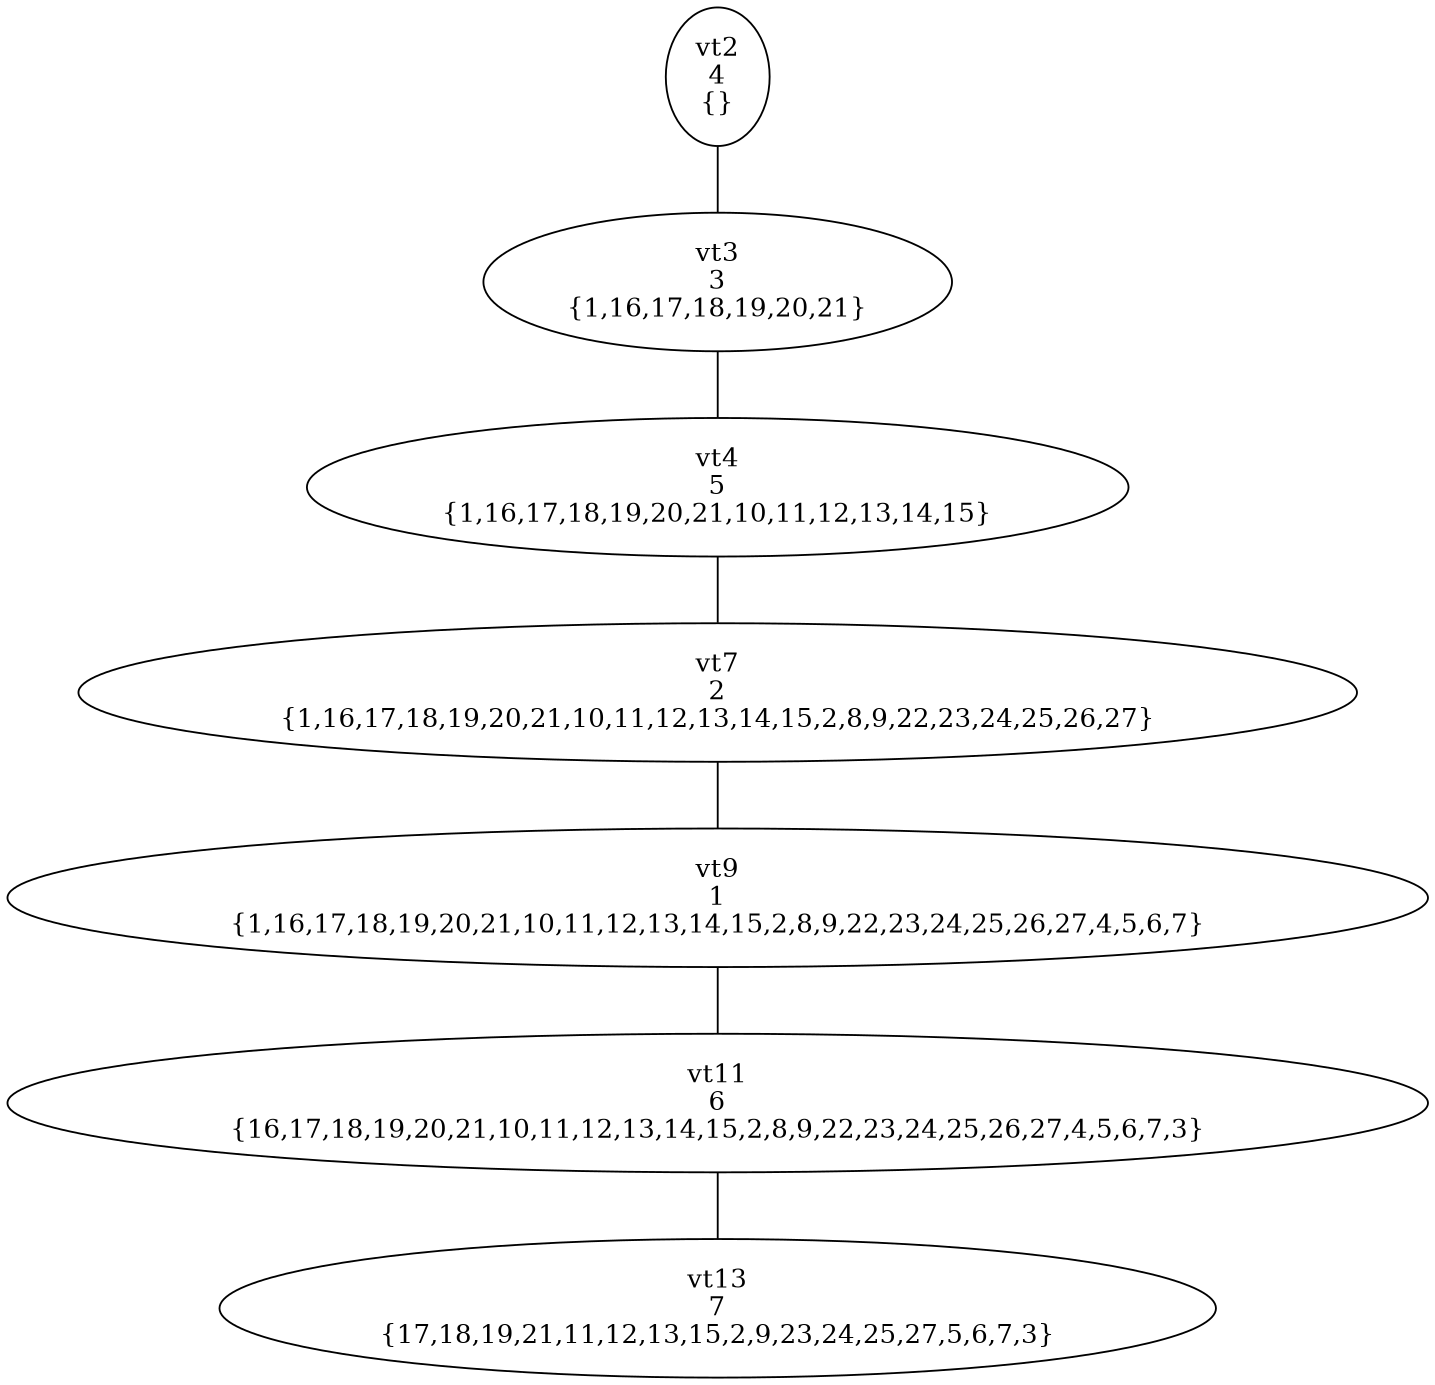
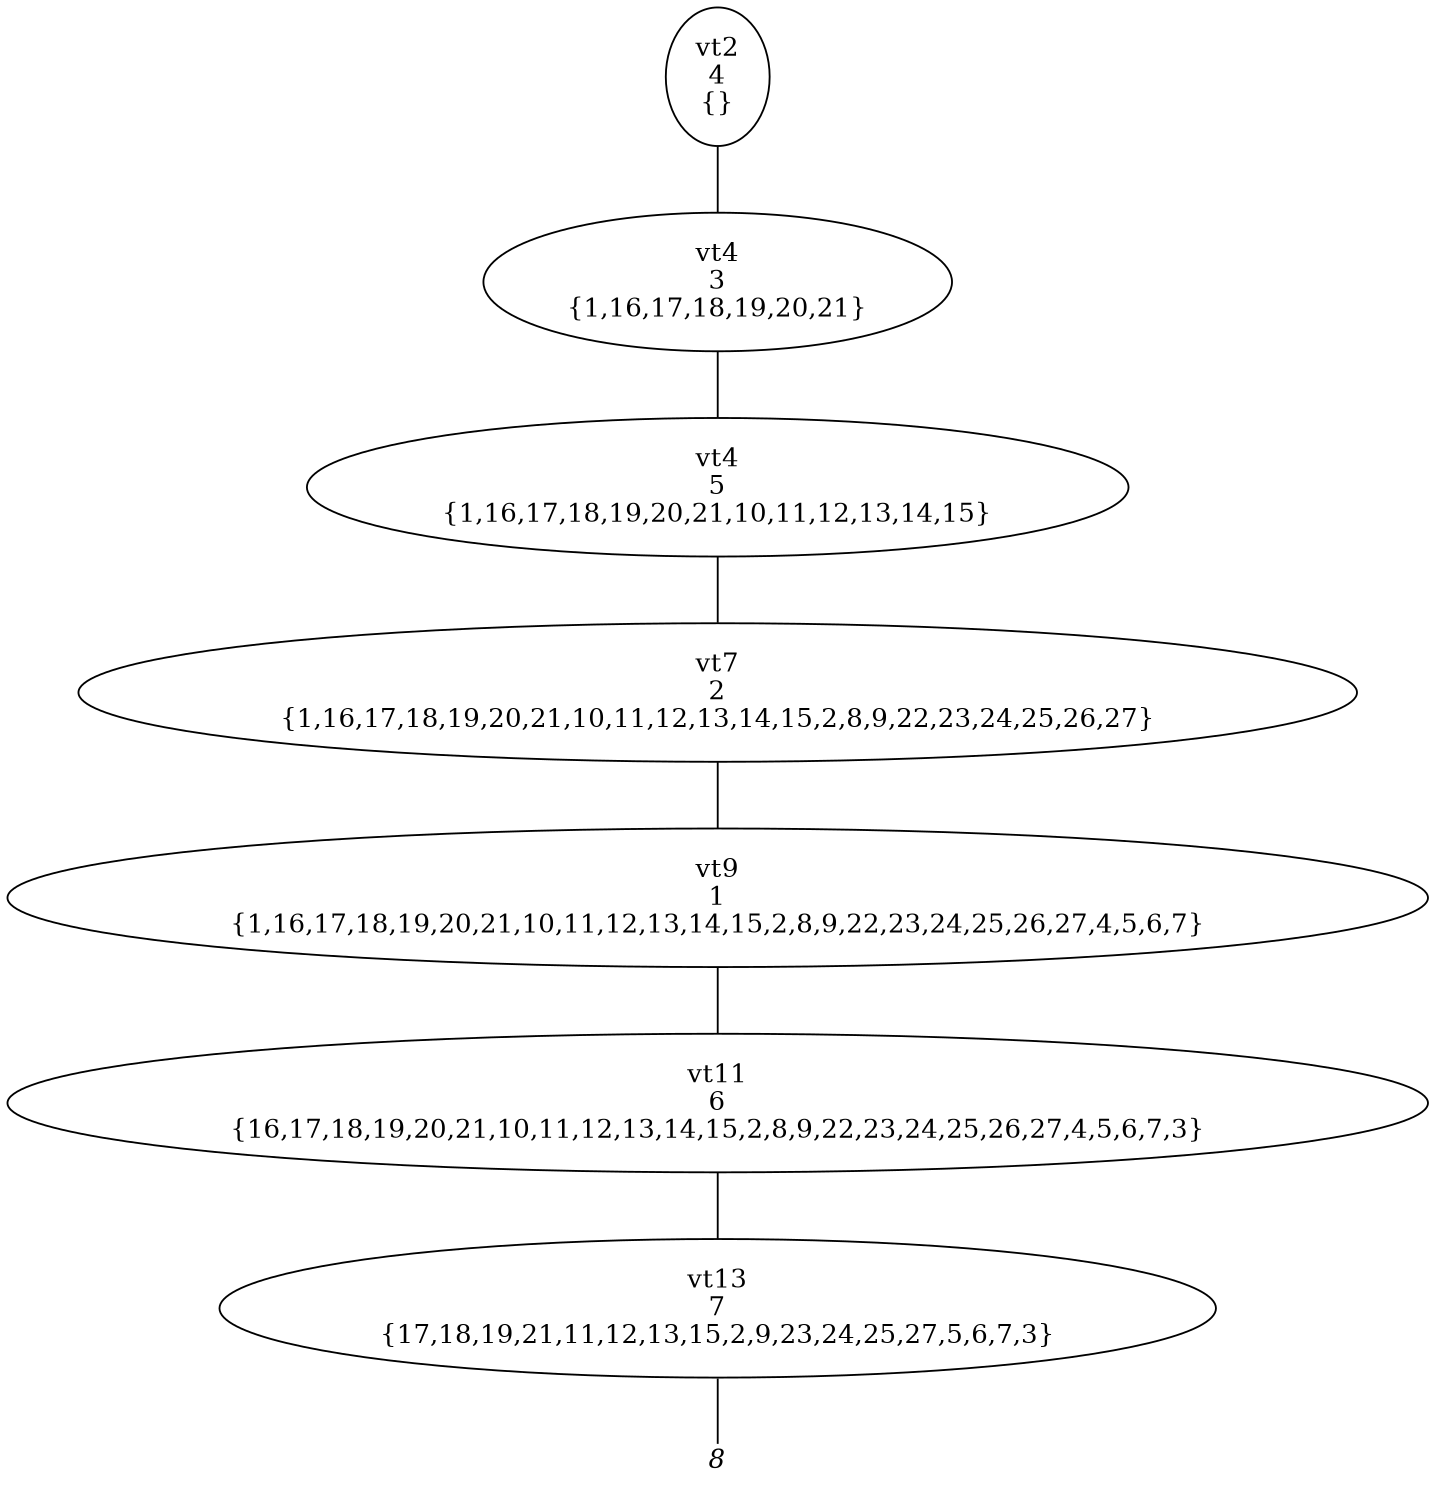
(718, 282) -> (718, 282)
none -> (718, 1461)
